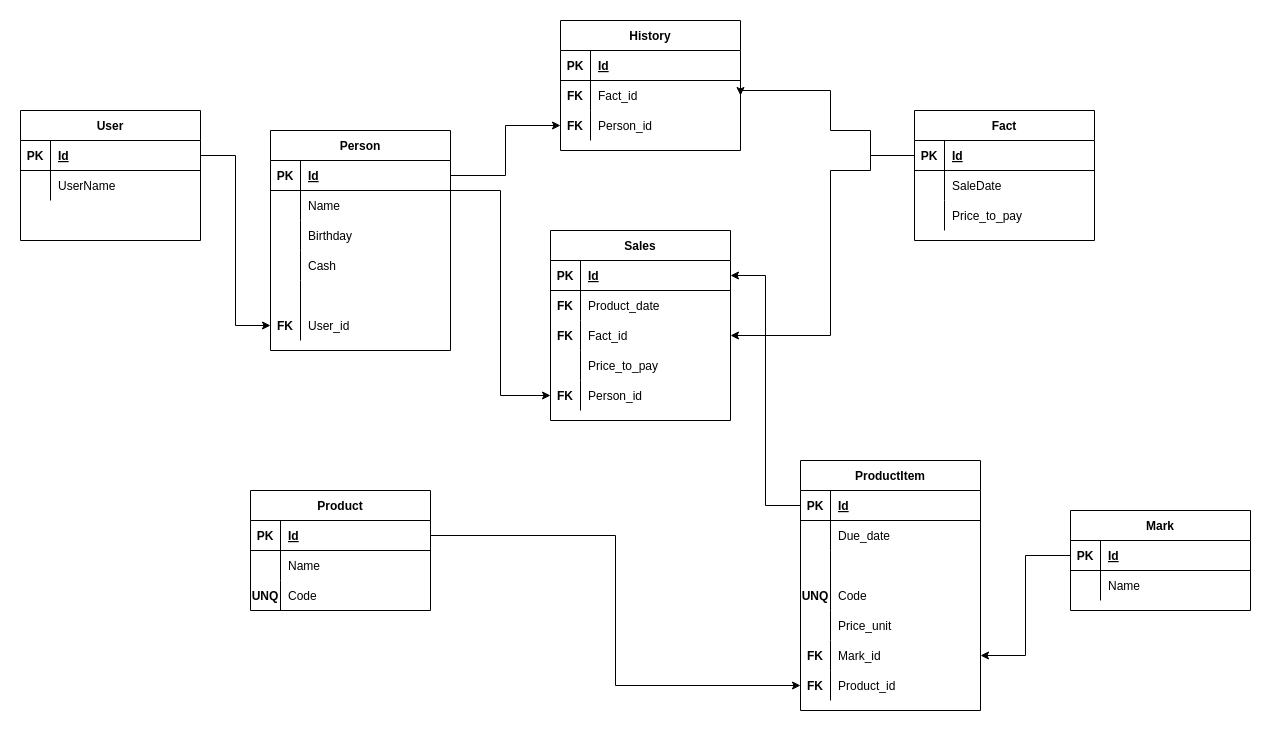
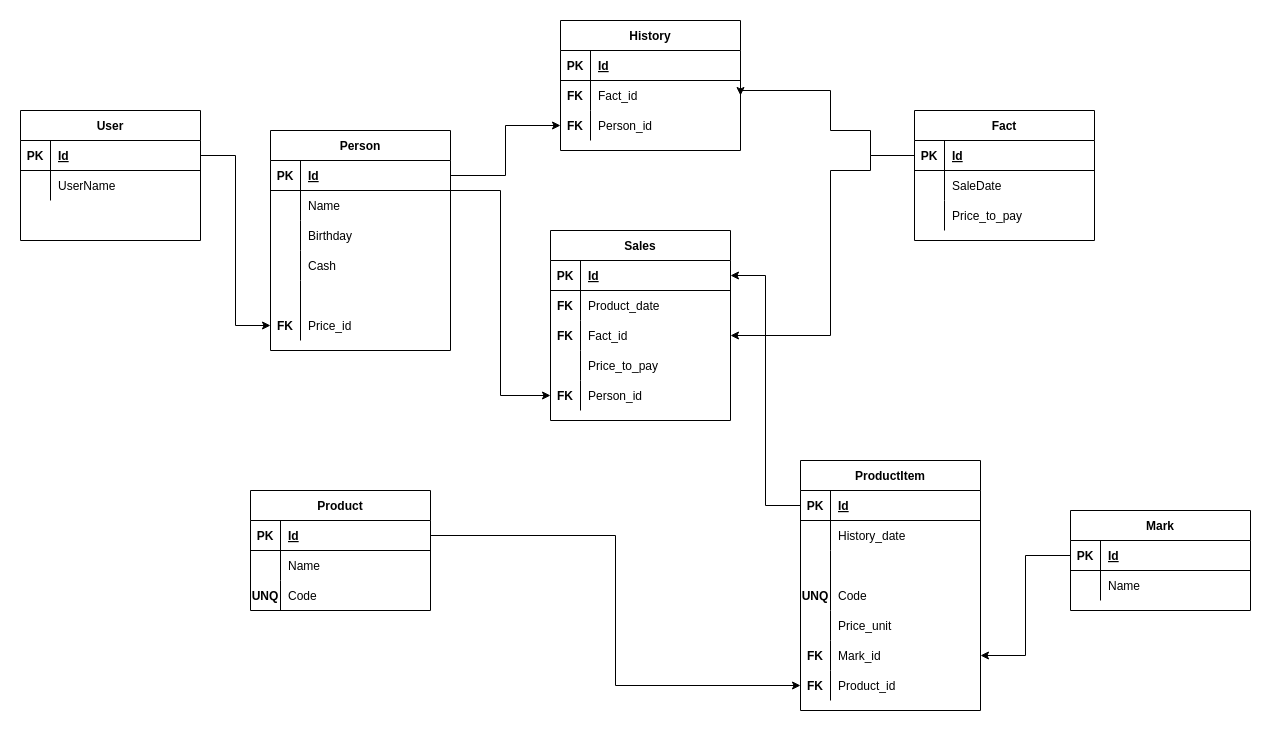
(330, 326) -> (332, 326)
(865, 536) -> (877, 536)
